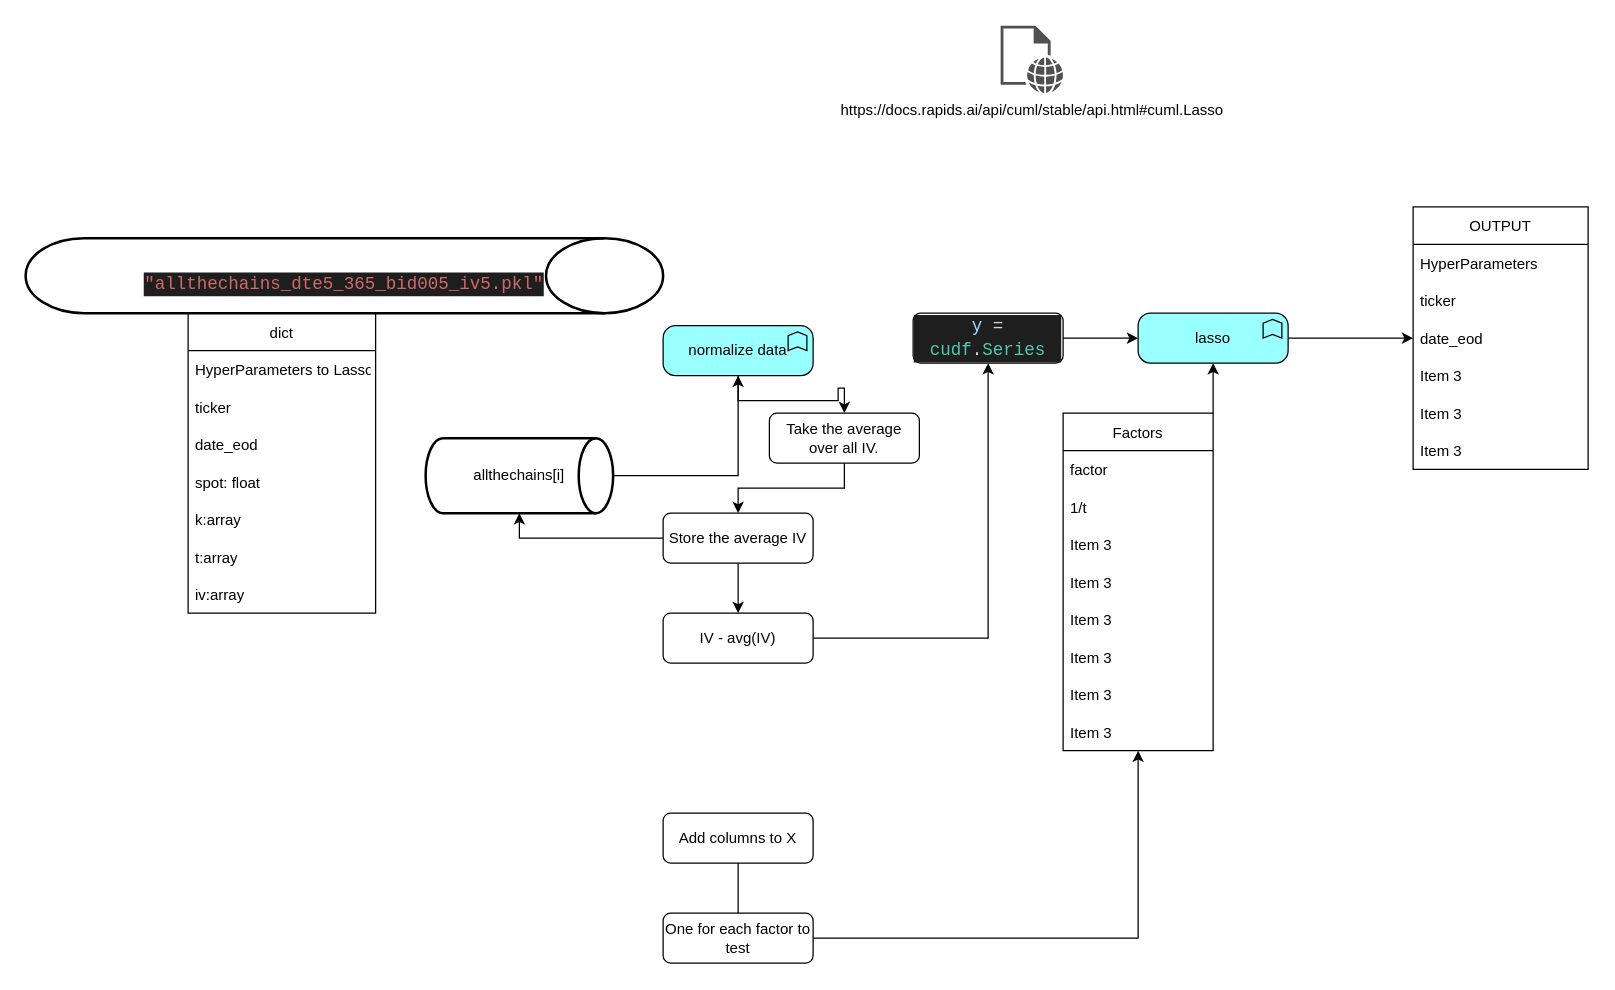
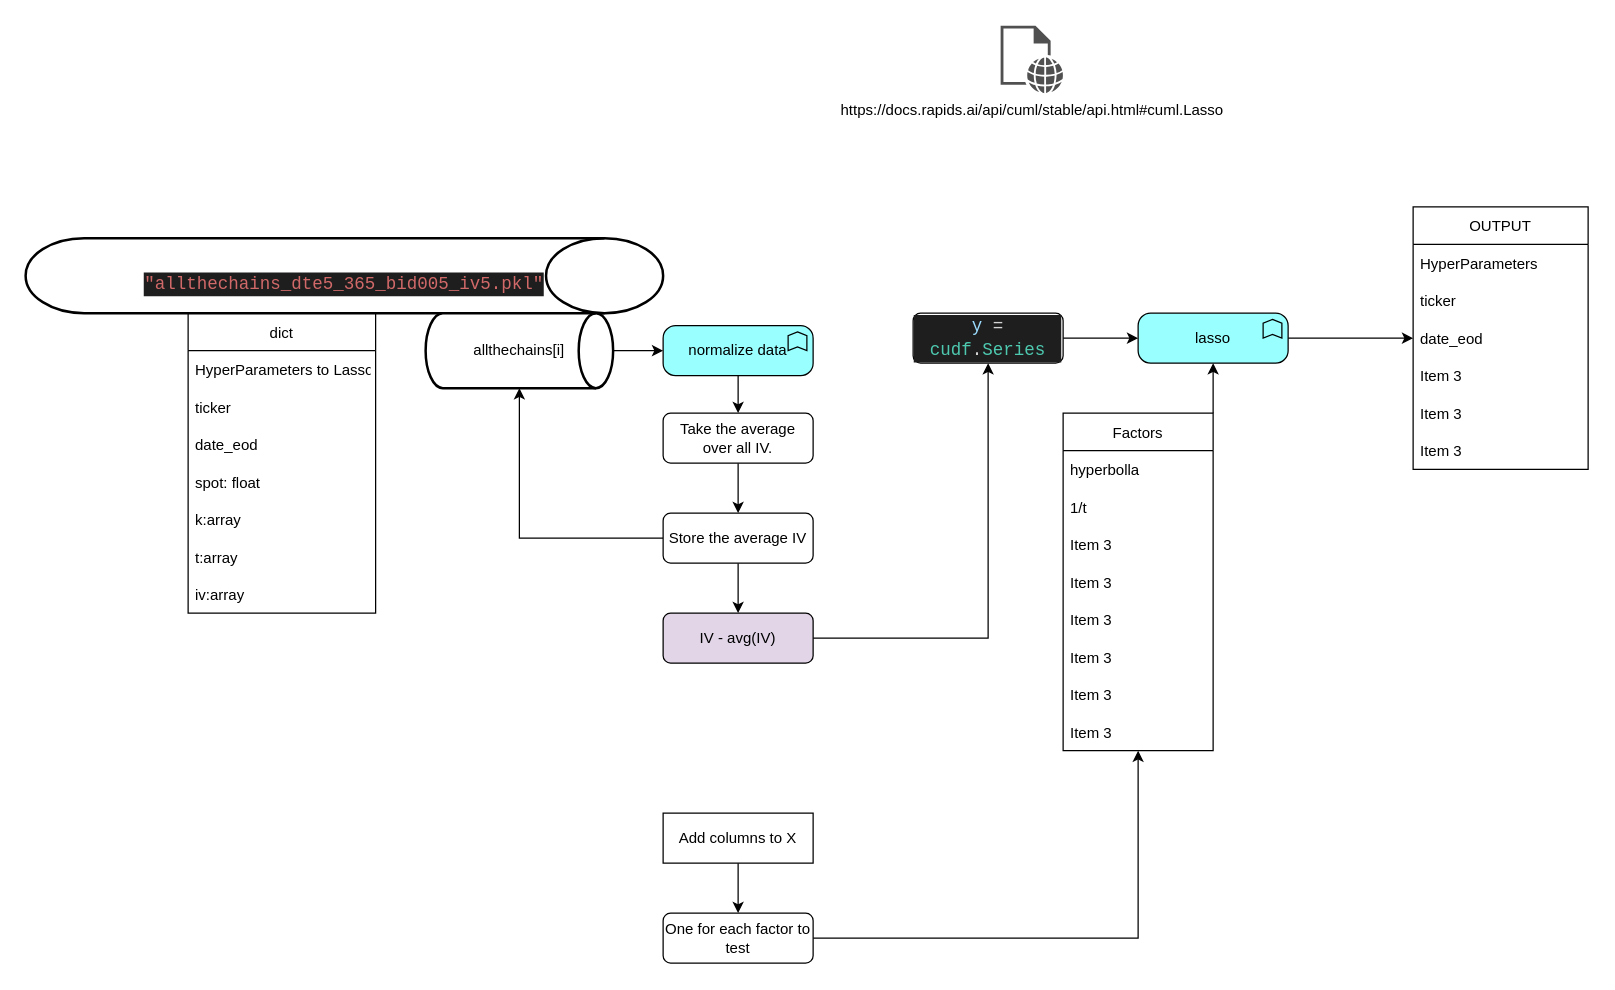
(844, 438) -> (738, 438)
(1095, 470) -> (1108, 470)
(519, 476) -> (519, 351)
(738, 638) -> (738, 638)
(738, 838) -> (738, 838)
(738, 906) -> (738, 903)
